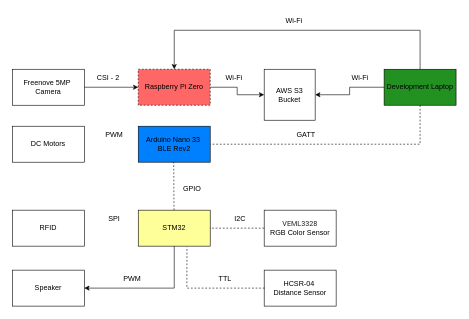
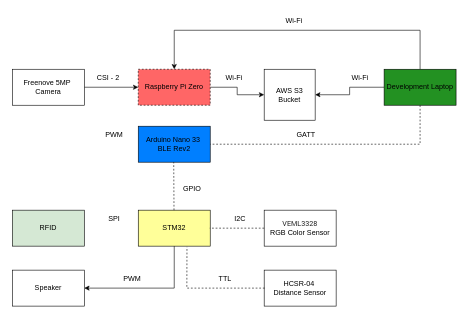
(48, 144) -> none
(48, 228) -> (48, 228)
